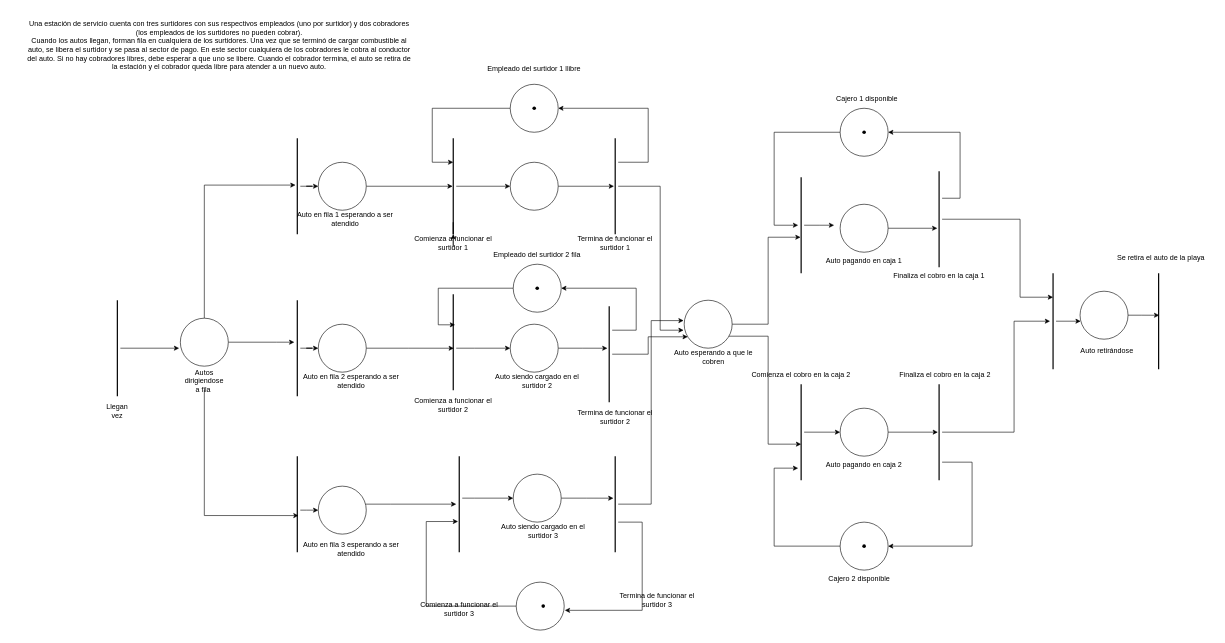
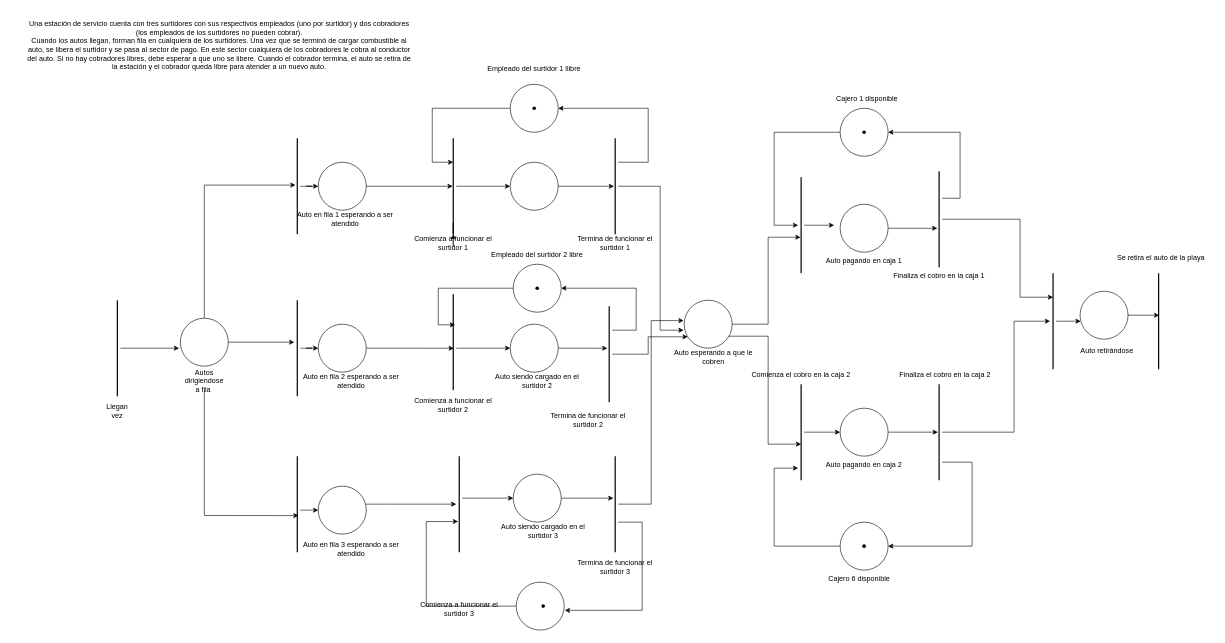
(537, 255) -> (537, 255)
(615, 417) -> (588, 420)
(860, 579) -> (860, 579)
(657, 600) -> (615, 567)
